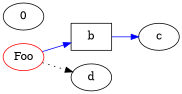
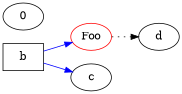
(53, 48) -> (54, 48)
